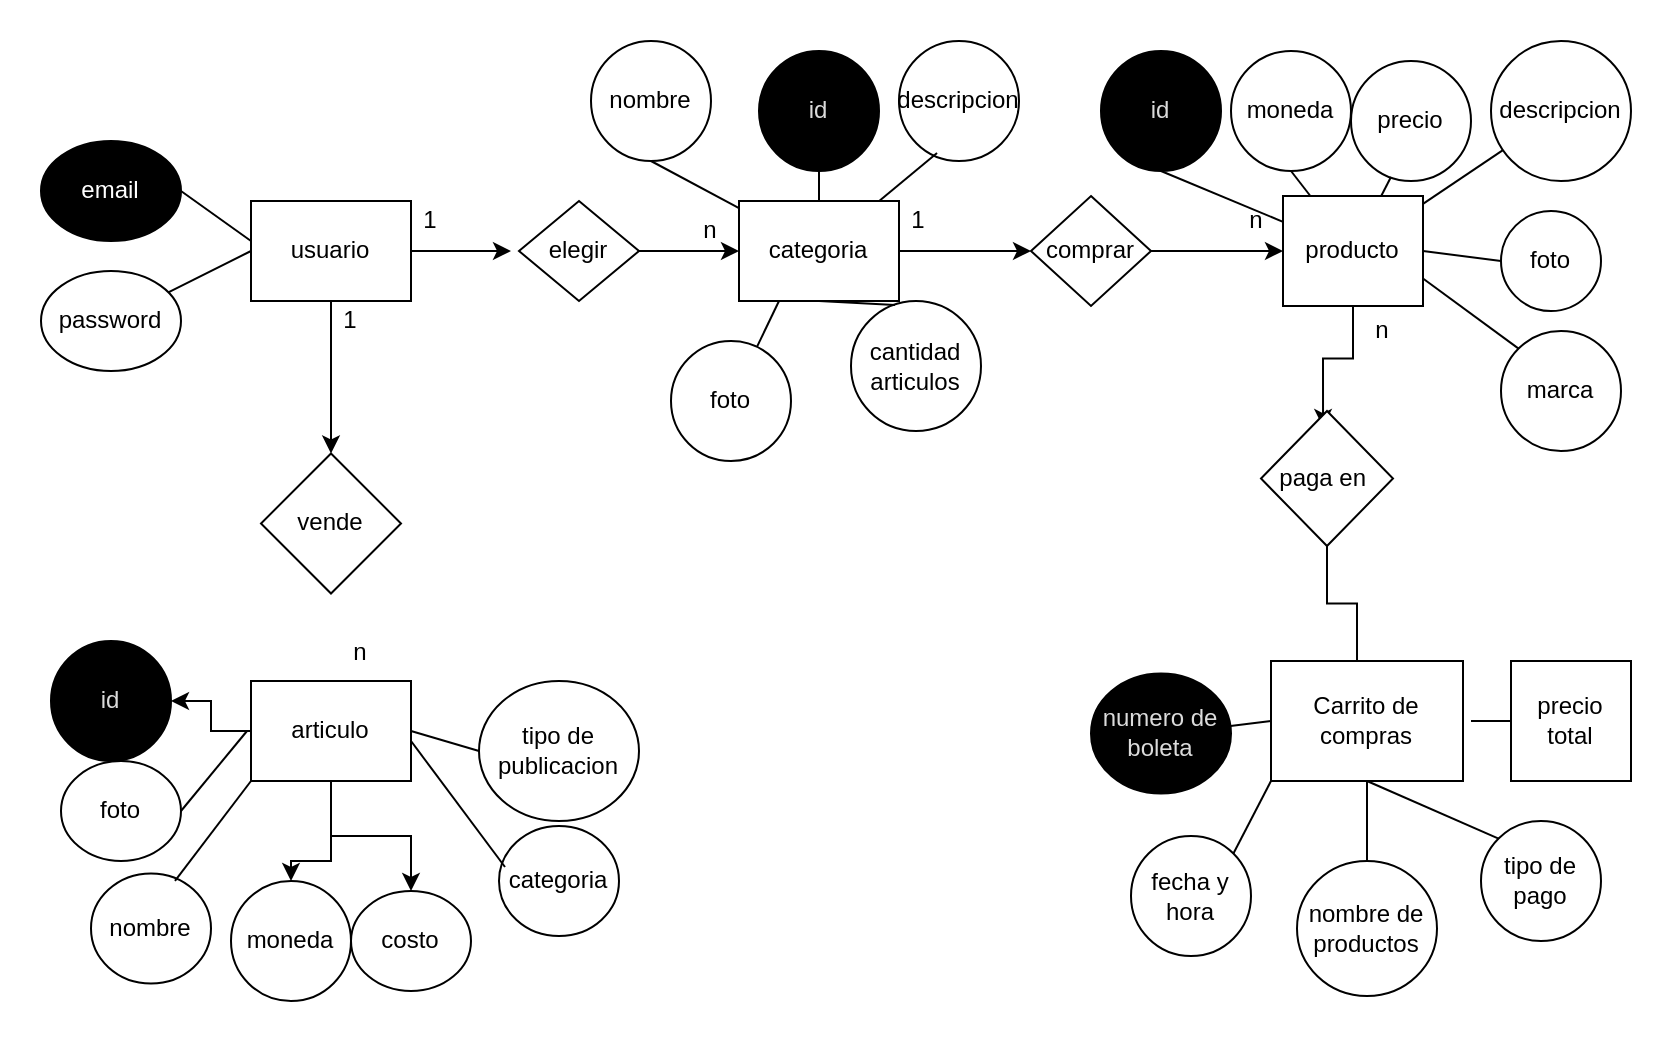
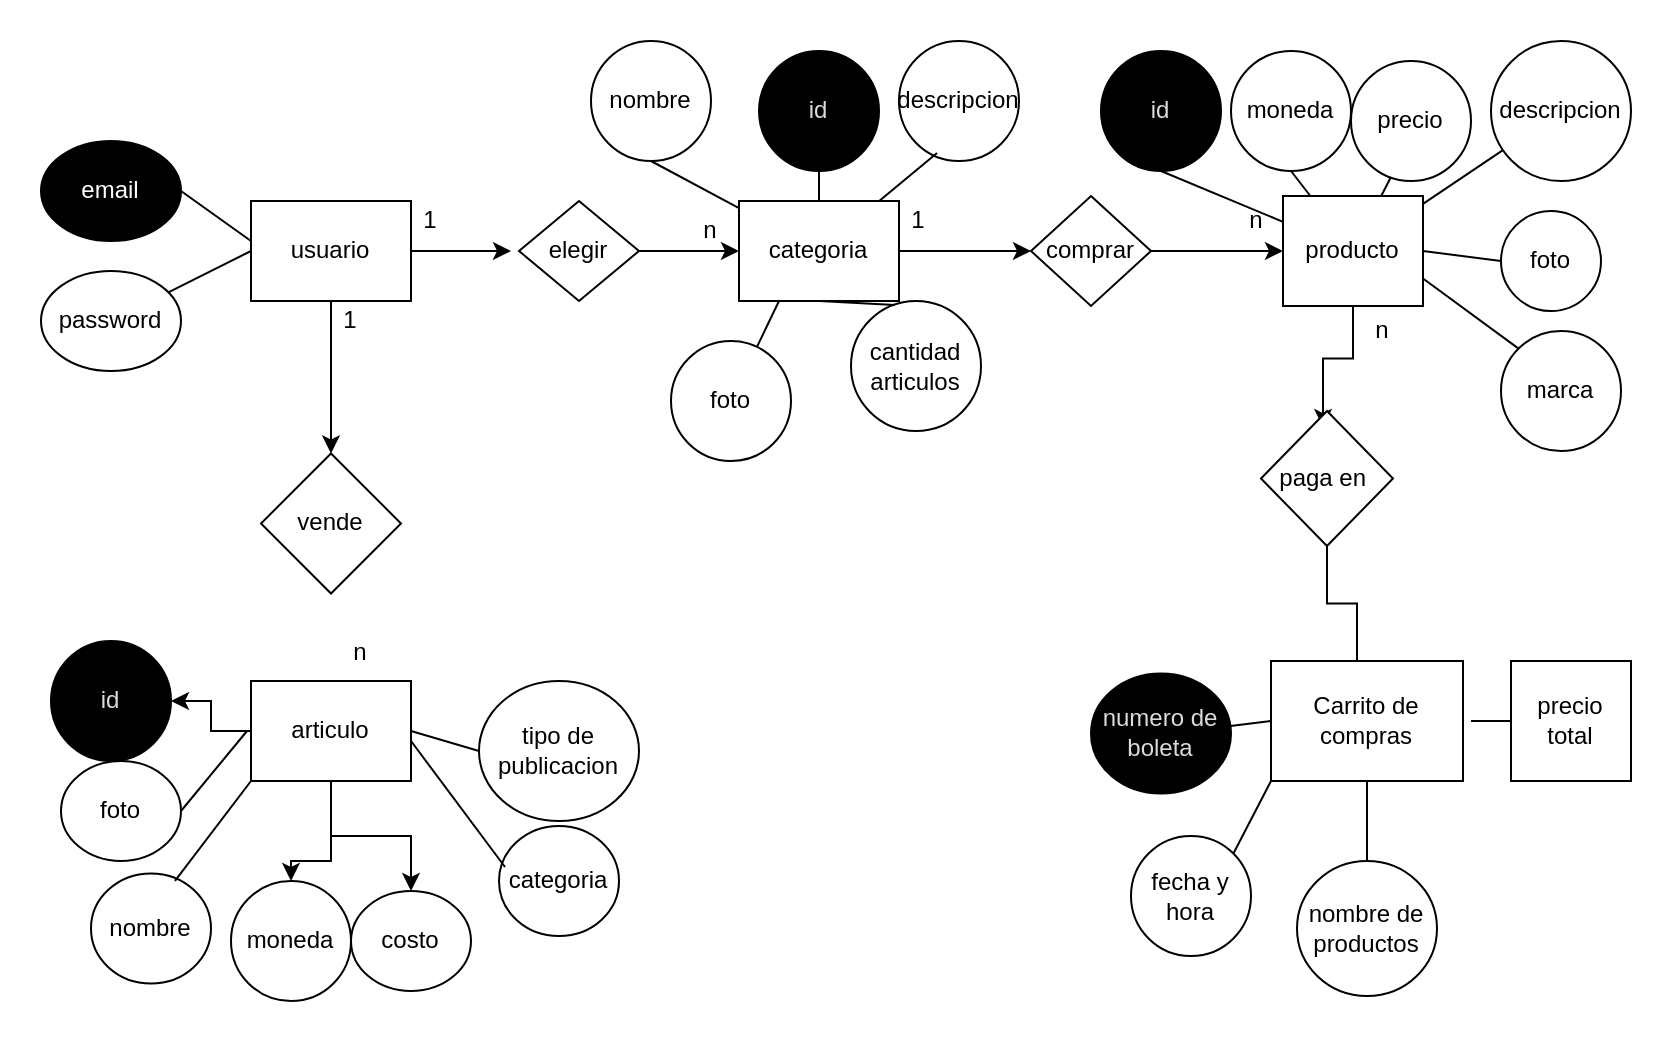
(1434, 810) -> none
(1541, 881) -> none
